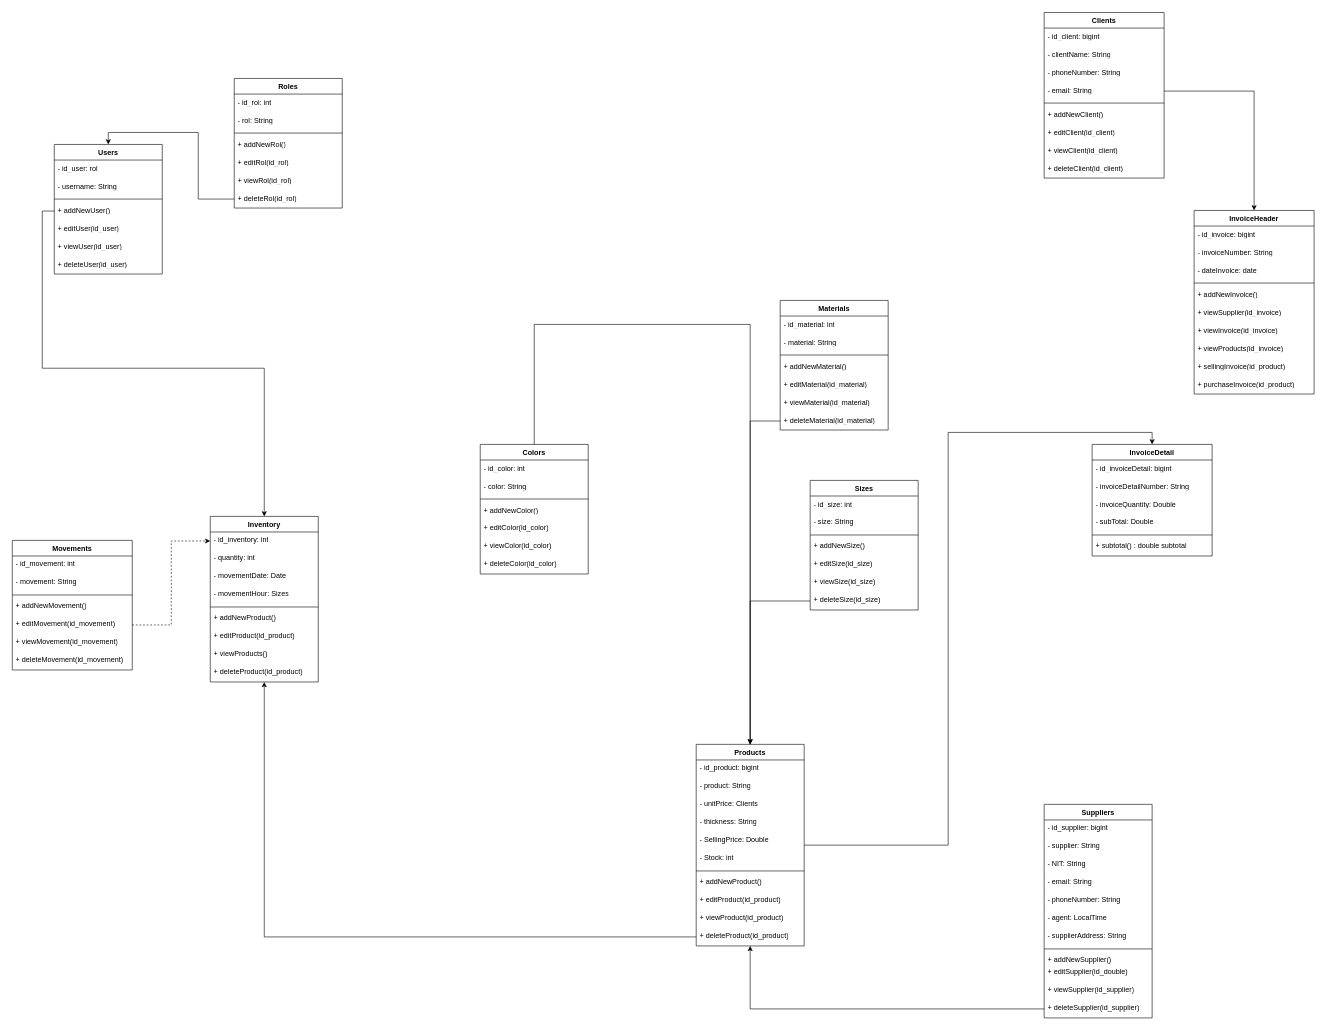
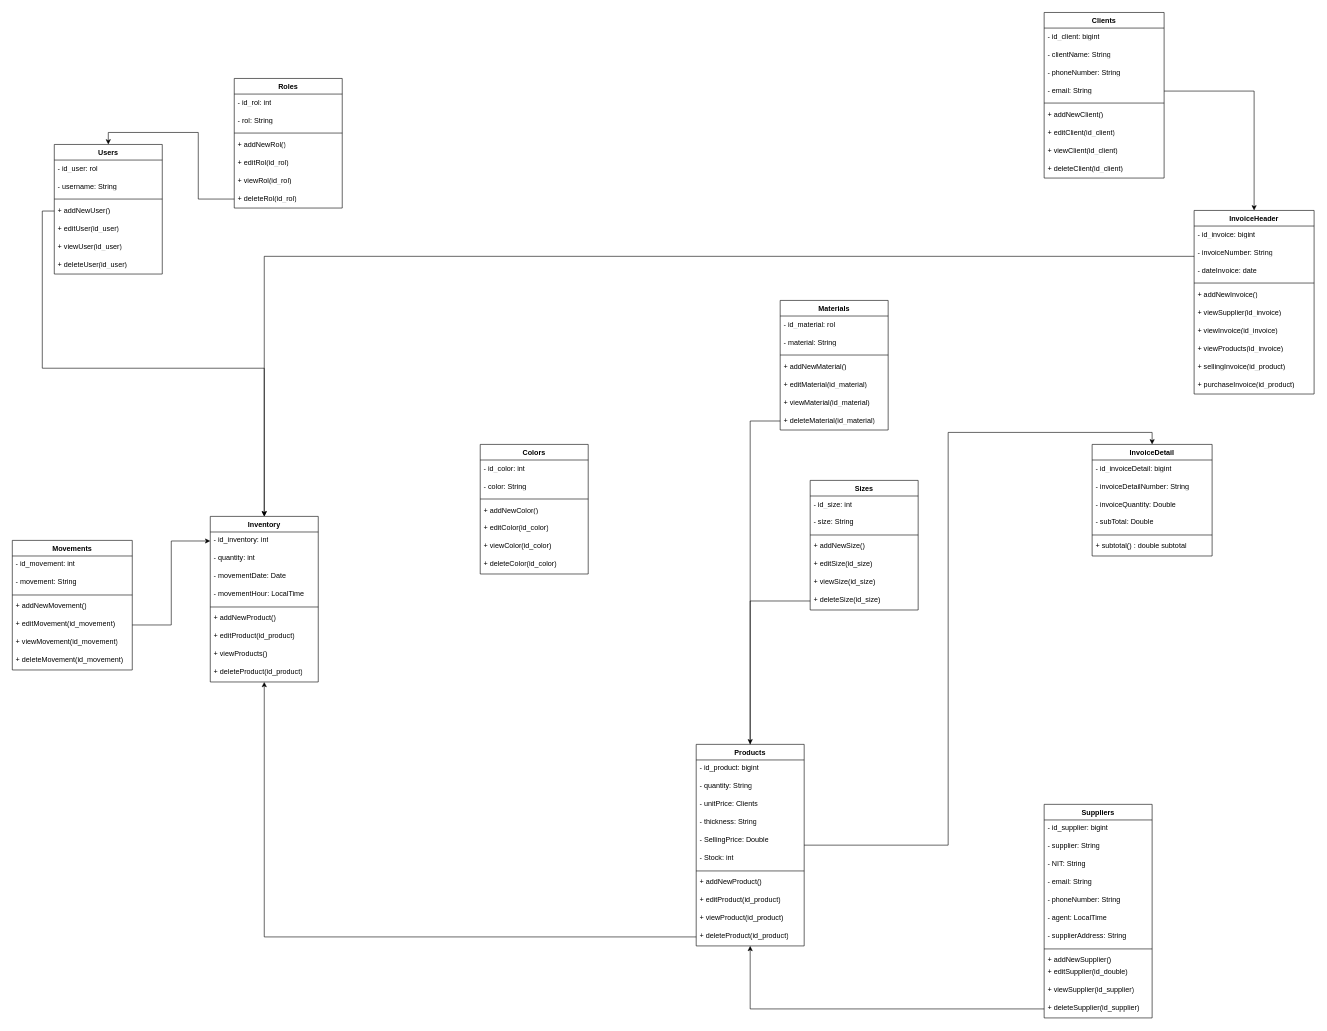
none -> (673, 256)
(629, 324) -> none
(814, 324) -> (814, 324)
(171, 584) -> (171, 584)
(252, 594) -> (260, 594)
(730, 786) -> (732, 786)
